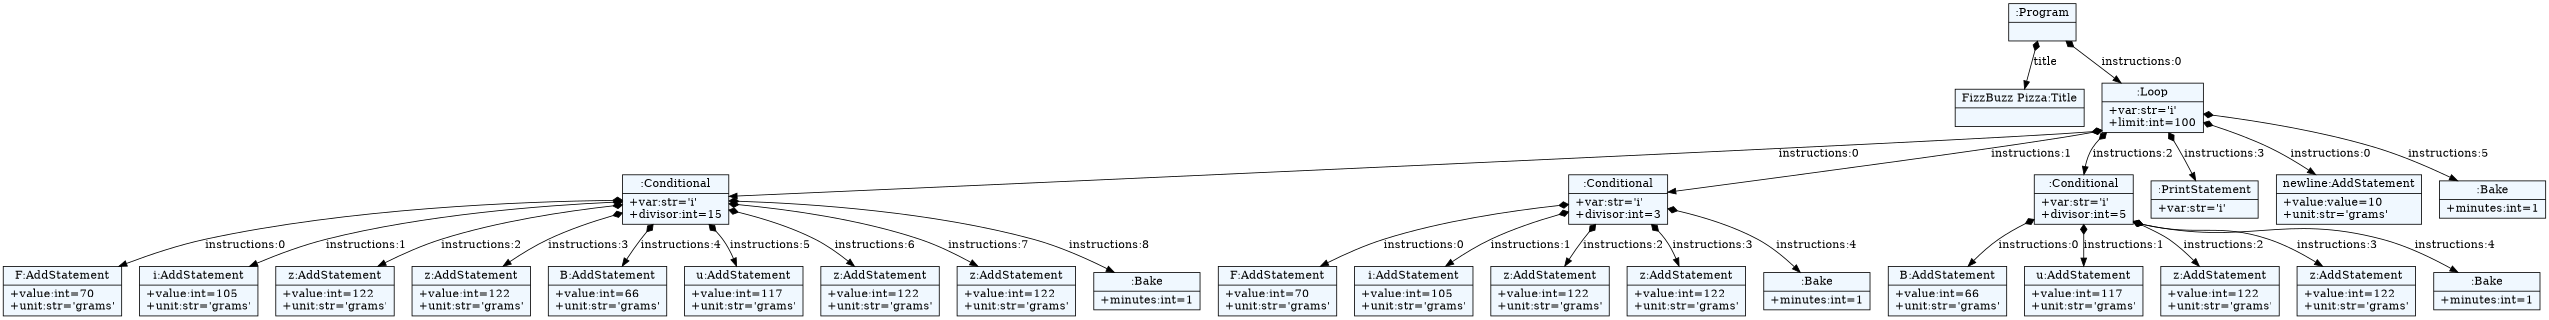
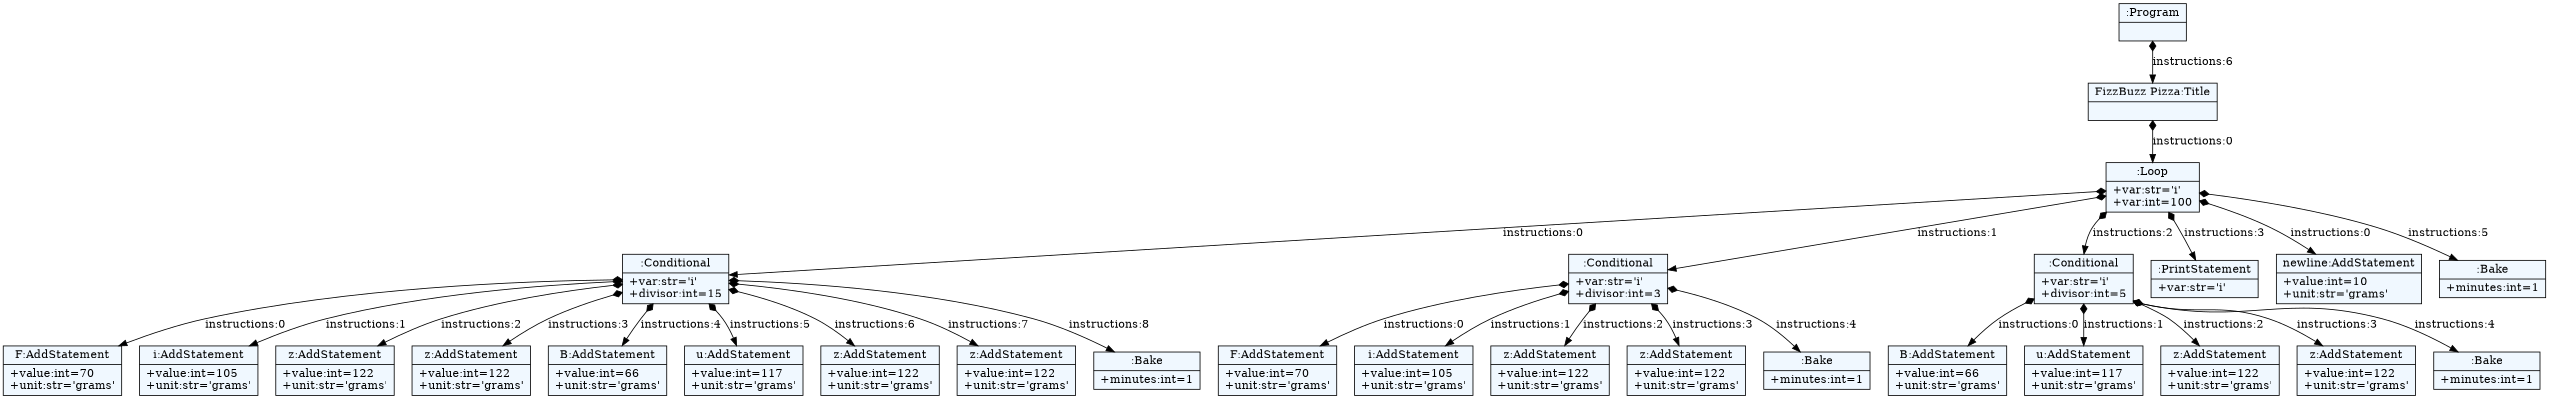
(2046, 62) -> (2193, 62)
(2094, 63) -> (2153, 142)
(2153, 123) -> (2153, 202)
(2333, 202) -> (2325, 282)
